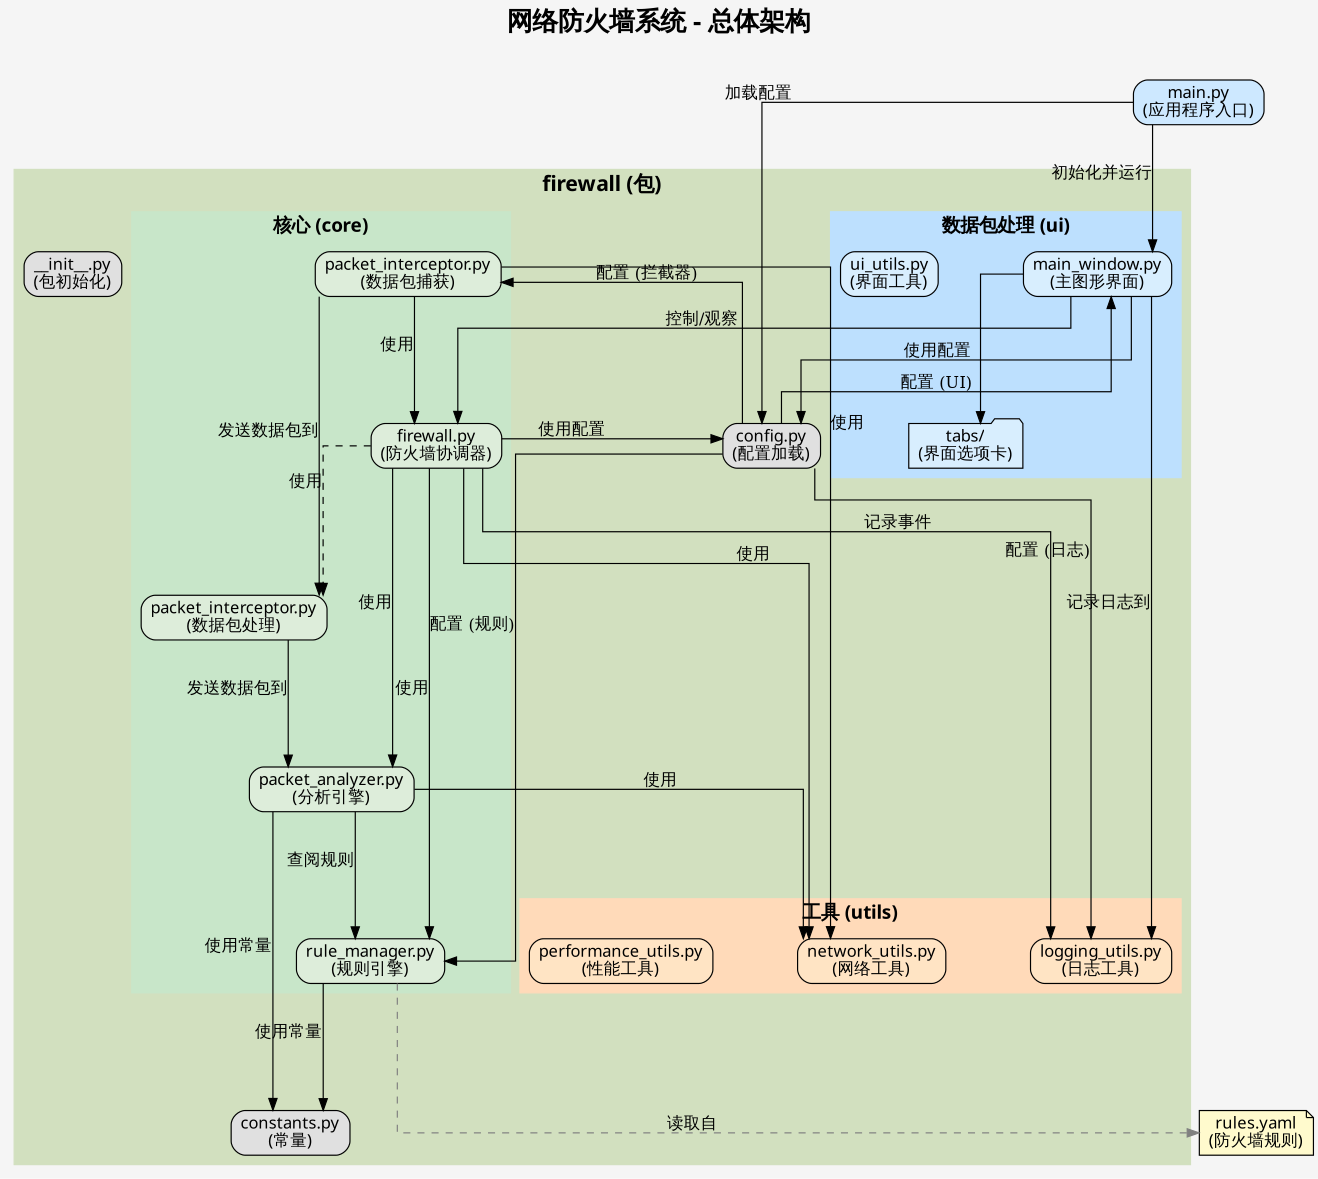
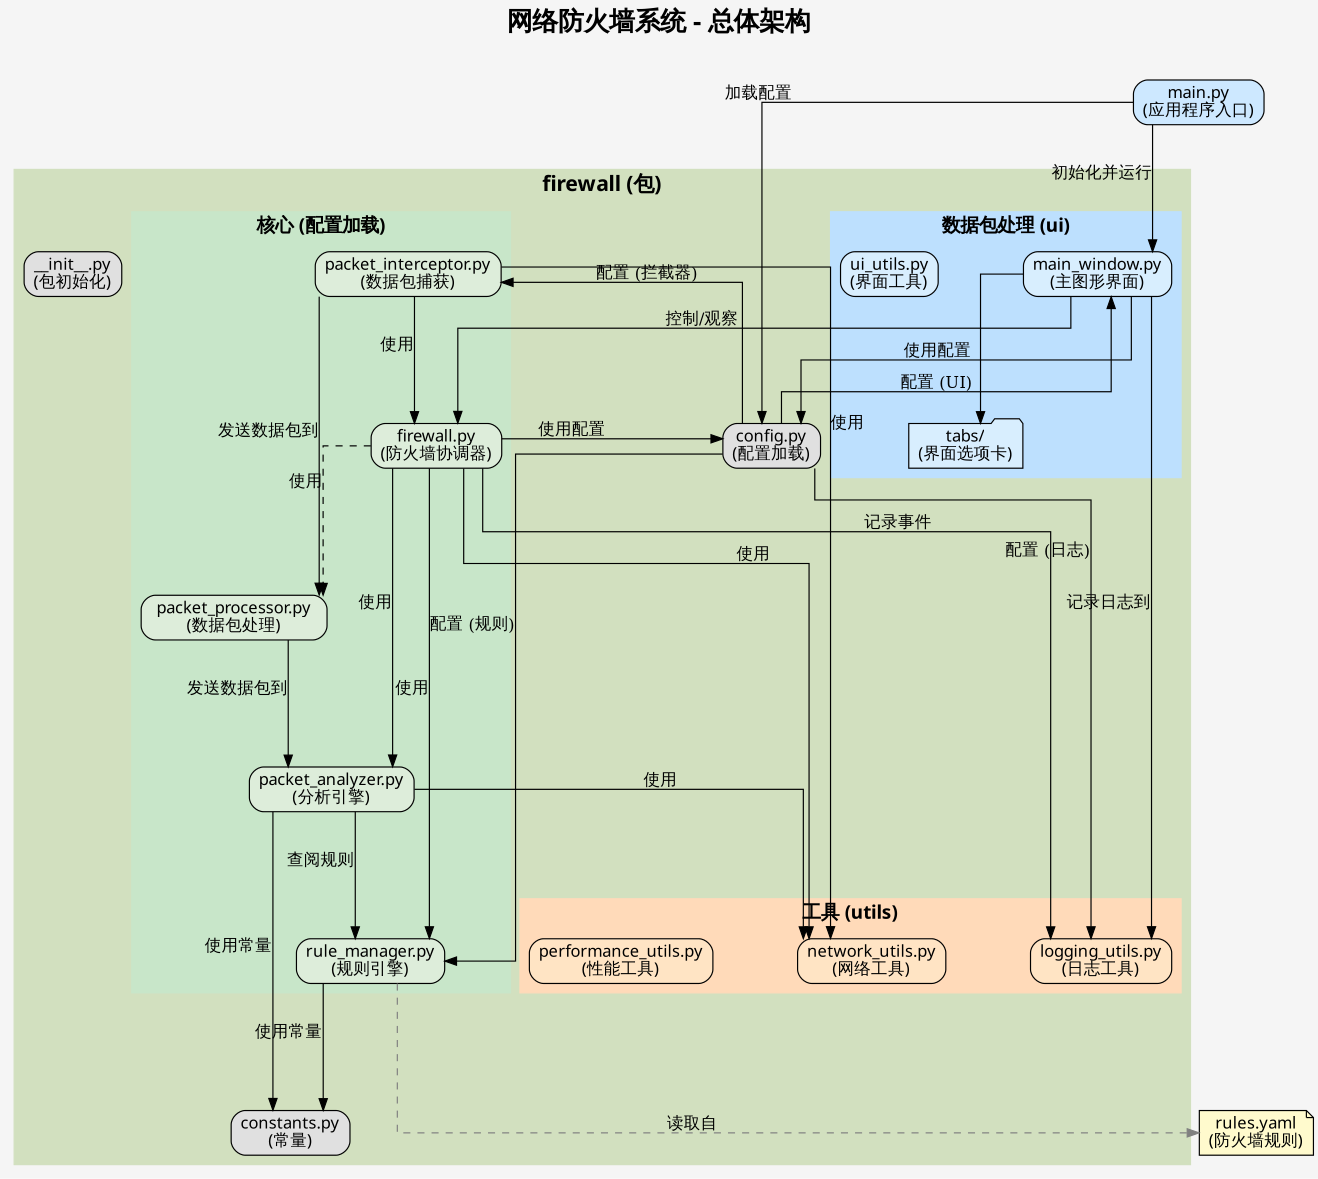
(321, 227) -> (321, 227)
(234, 618) -> (234, 618)
